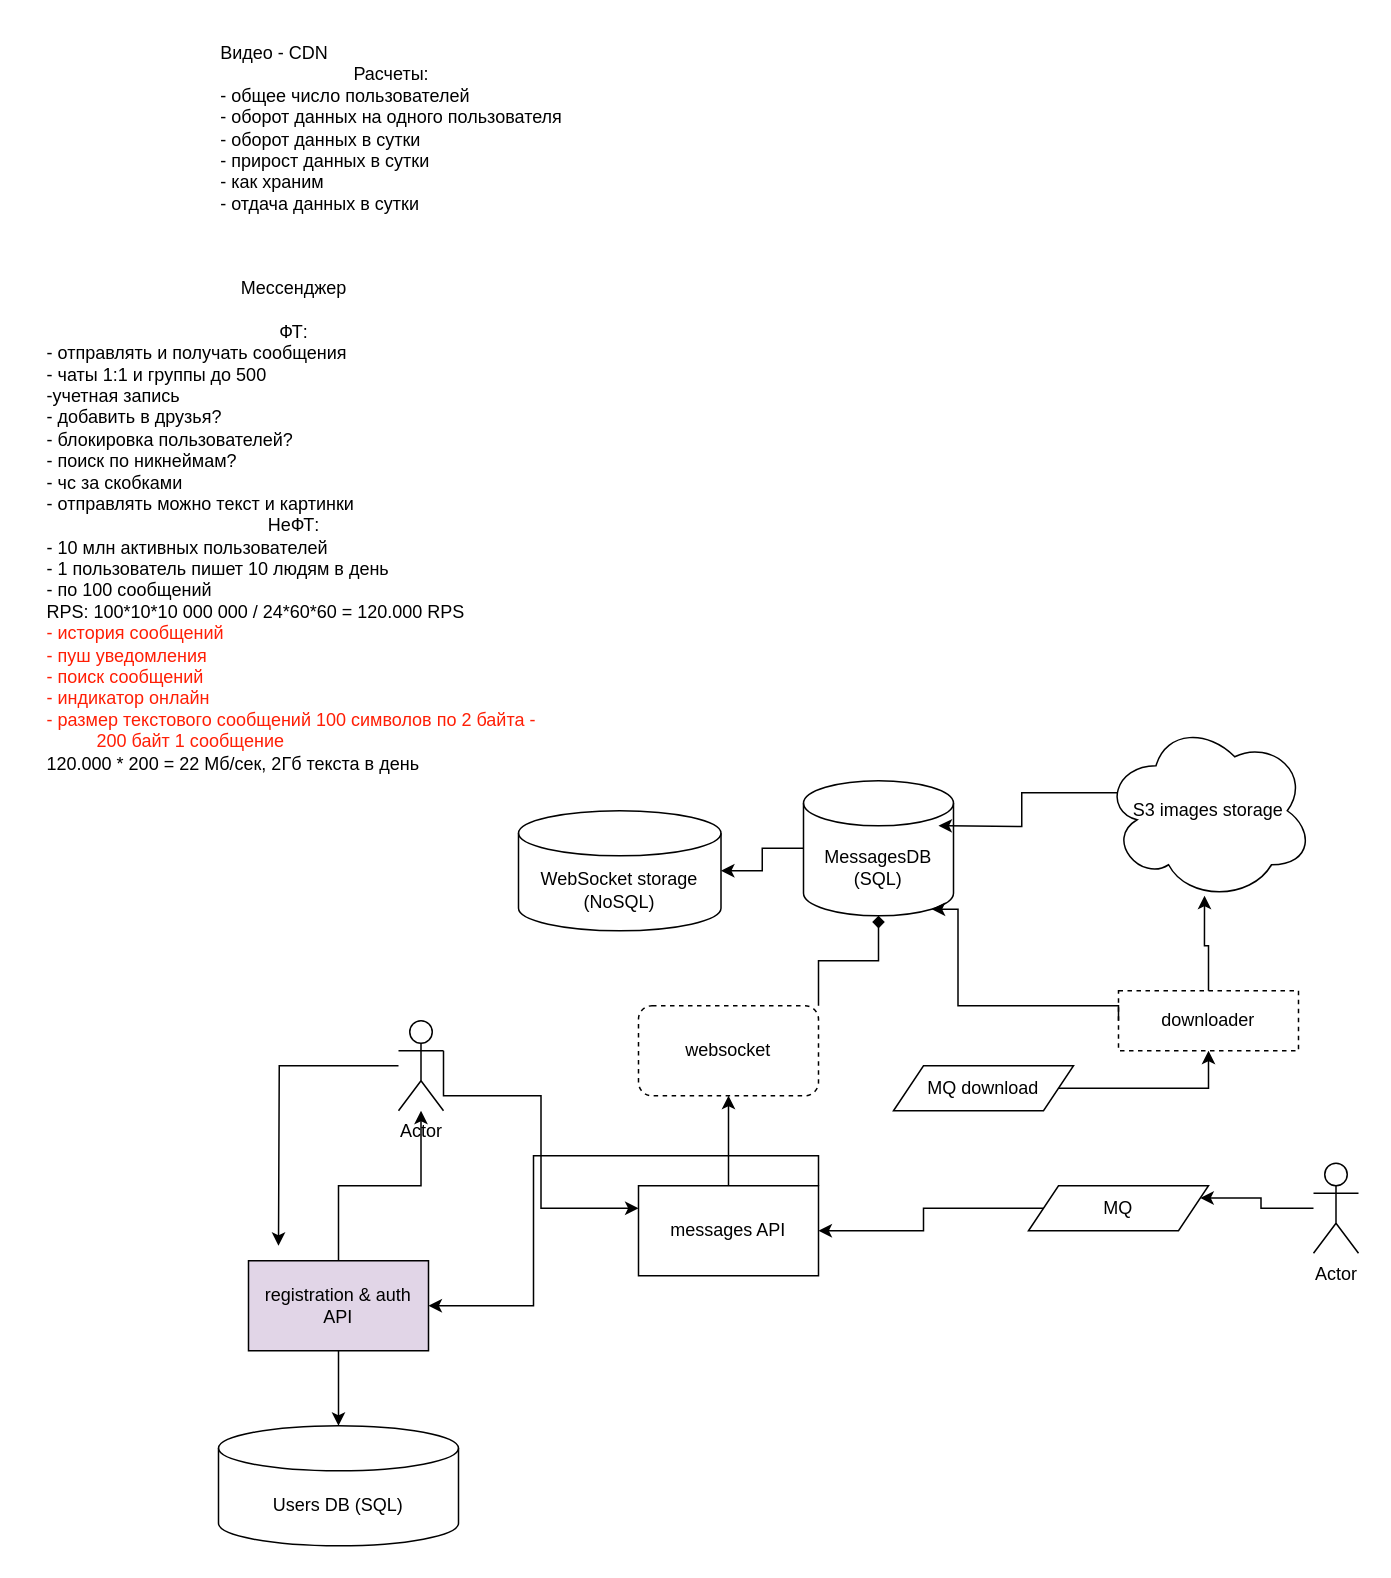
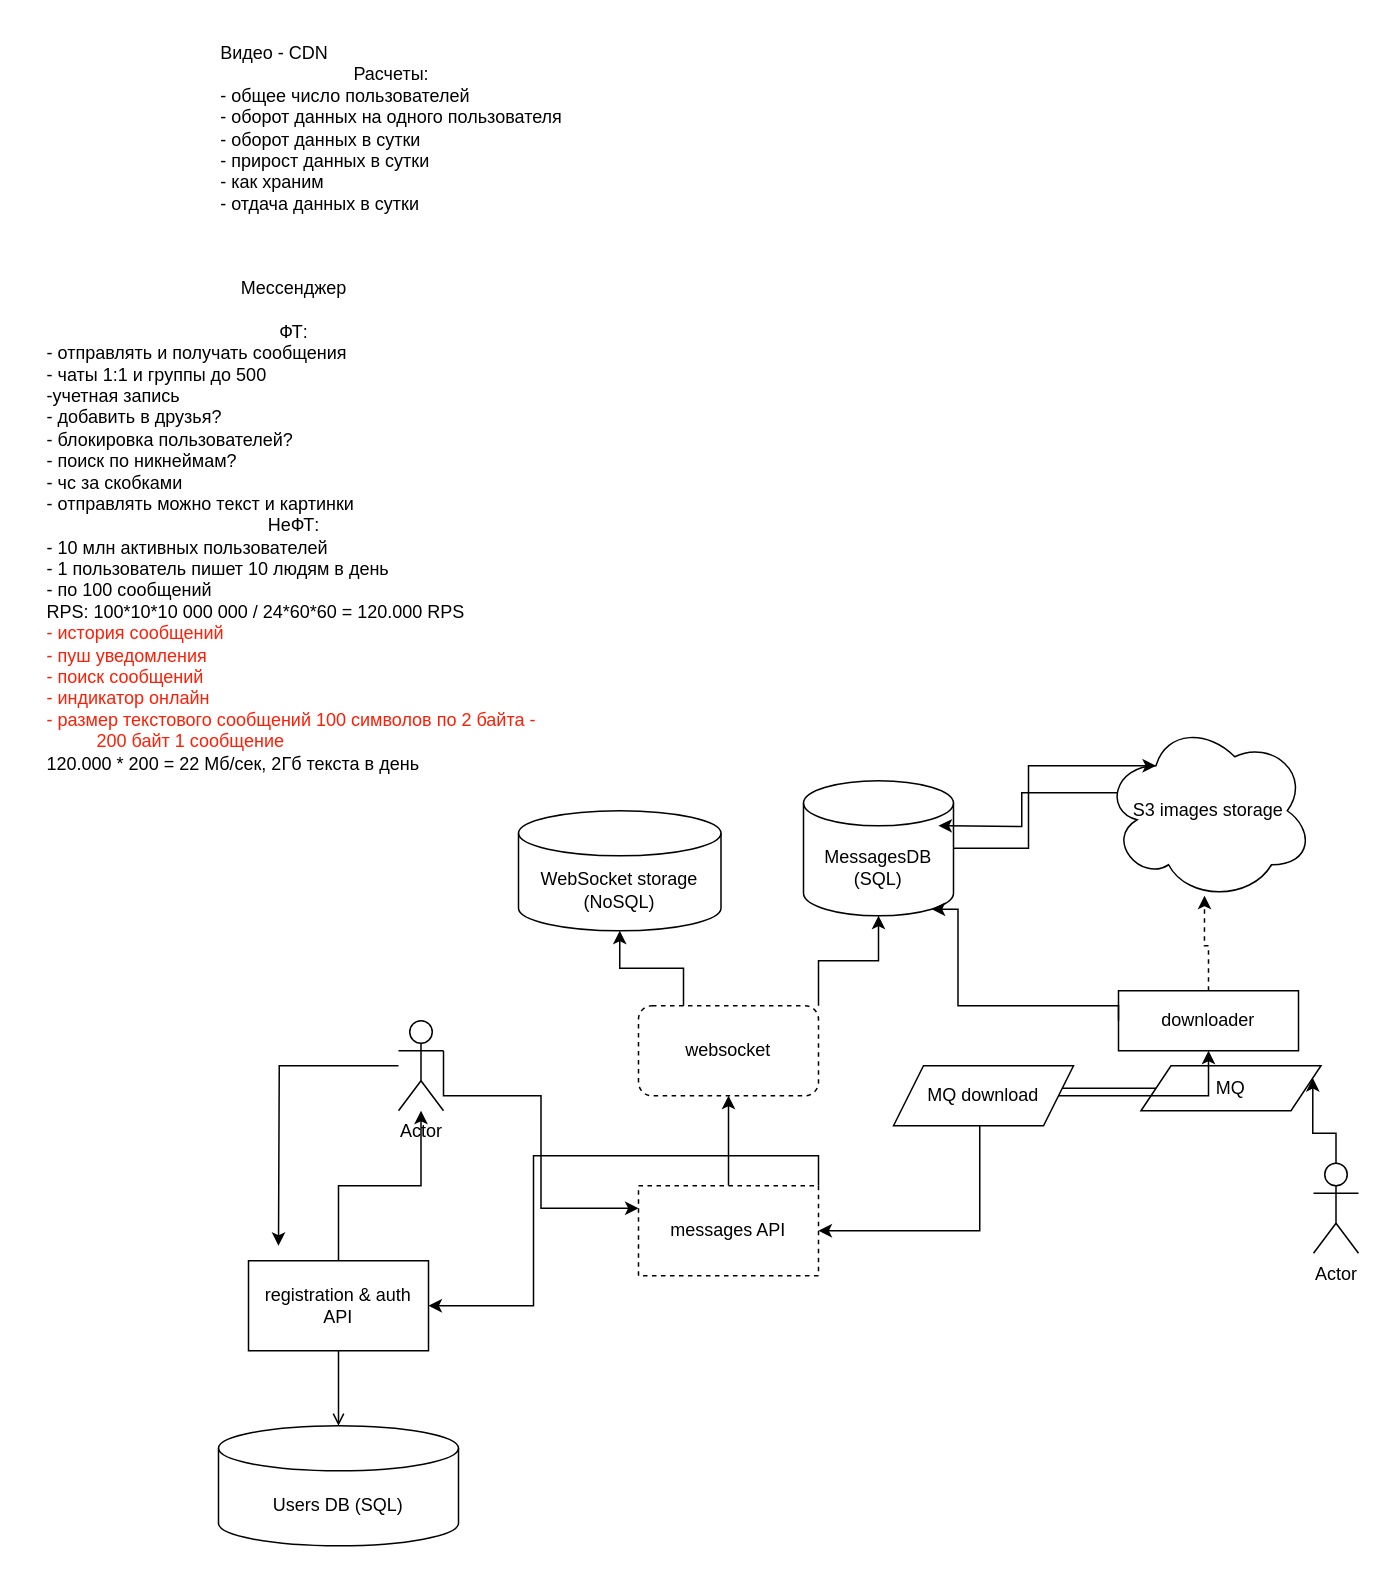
(762, 854) -> (1028, 786)
(878, 928) -> (878, 927)
(1208, 947) -> (1208, 947)
none -> (657, 968)
(1208, 1021) -> (1208, 1021)
(983, 1088) -> (983, 1096)
(1118, 1208) -> (1231, 1088)
(728, 1231) -> (728, 1231)
(338, 1306) -> (338, 1306)
(338, 1414) -> (338, 1416)
